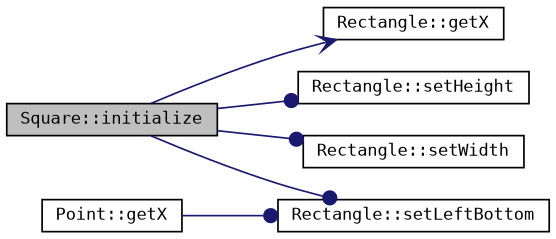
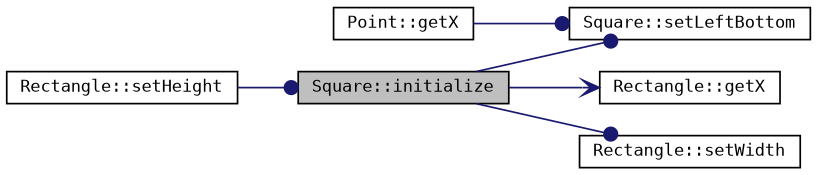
(251, 105) -> (261, 88)
(414, 216) -> (690, 24)
